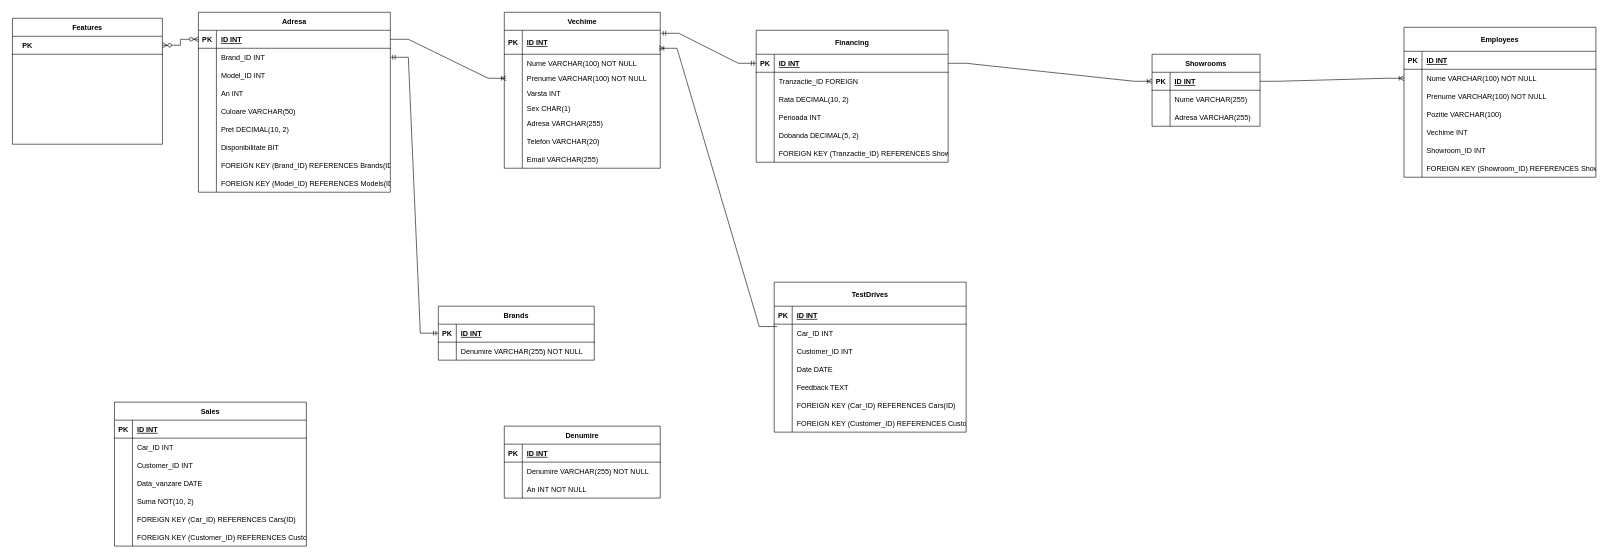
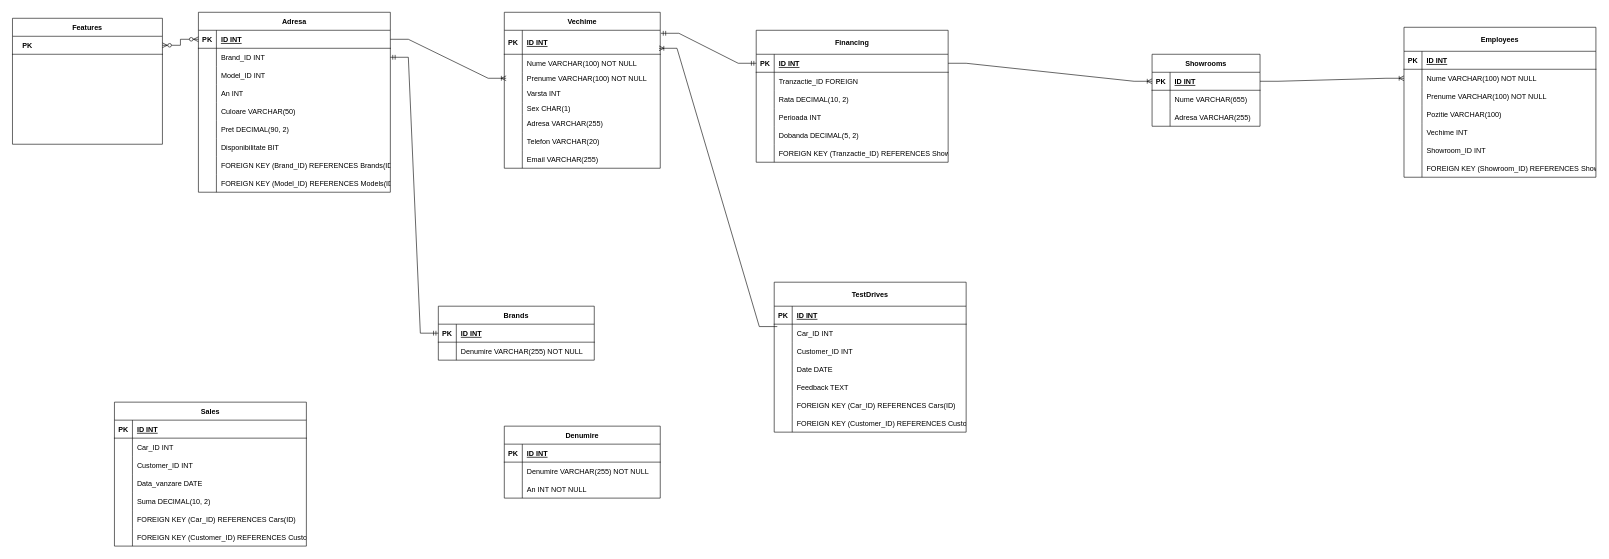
(1208, 100) -> (1208, 100)
(256, 130) -> (256, 130)
(164, 502) -> (172, 502)
